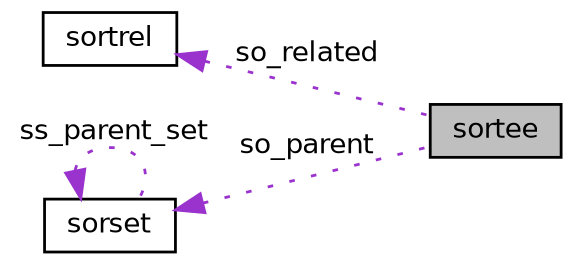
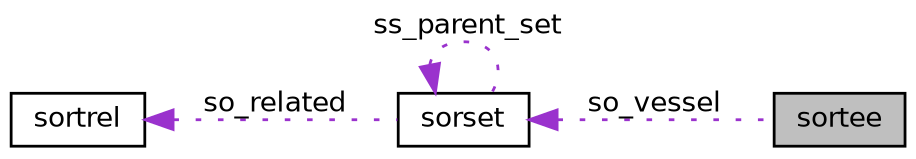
(317, 88) -> (285, 120)
(304, 146) -> (652, 104)
